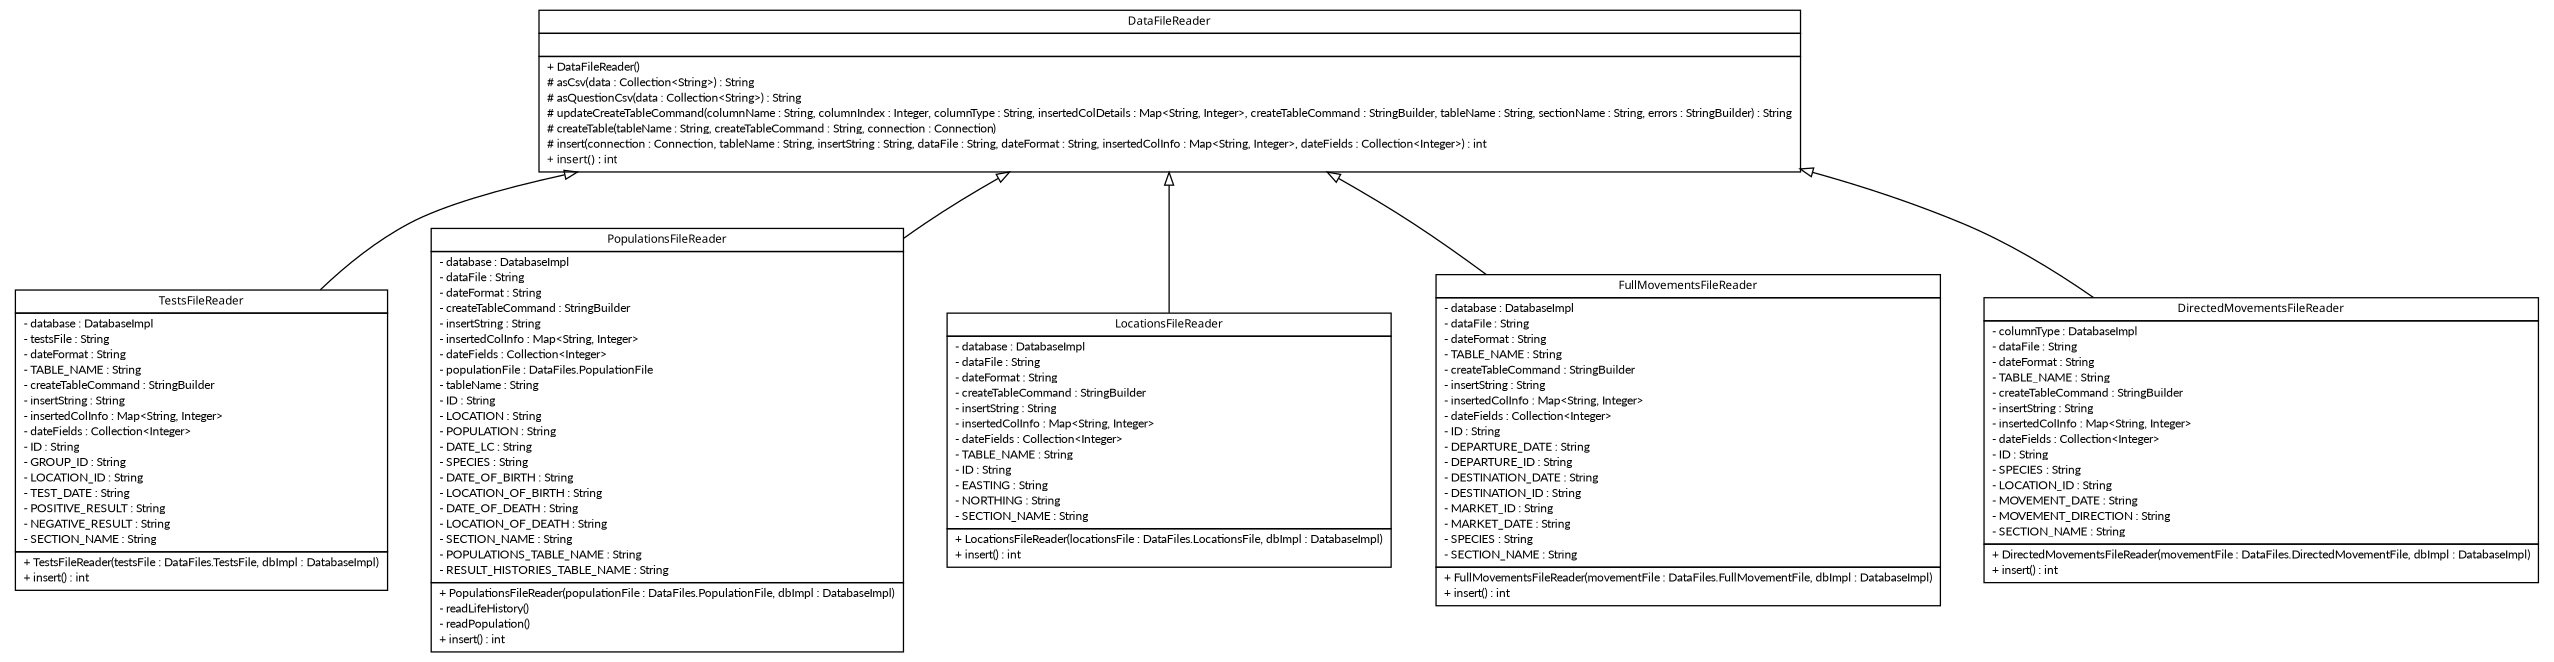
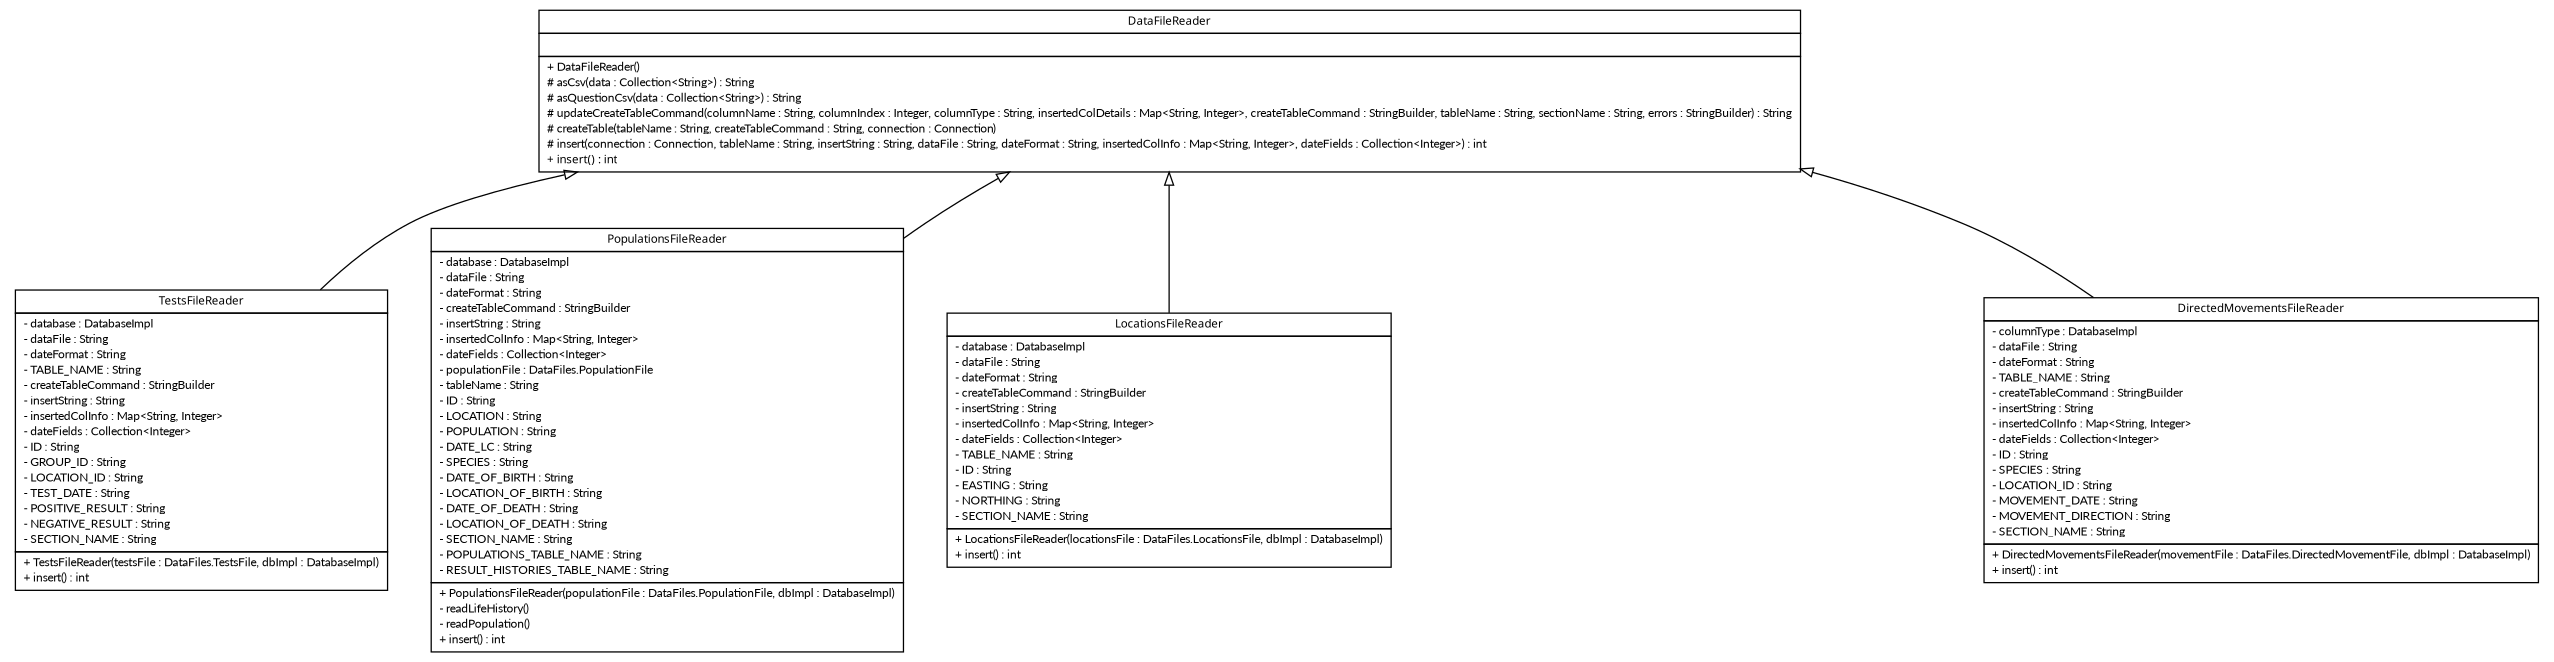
(67, 339) -> (66, 339)
(1688, 440) -> none
